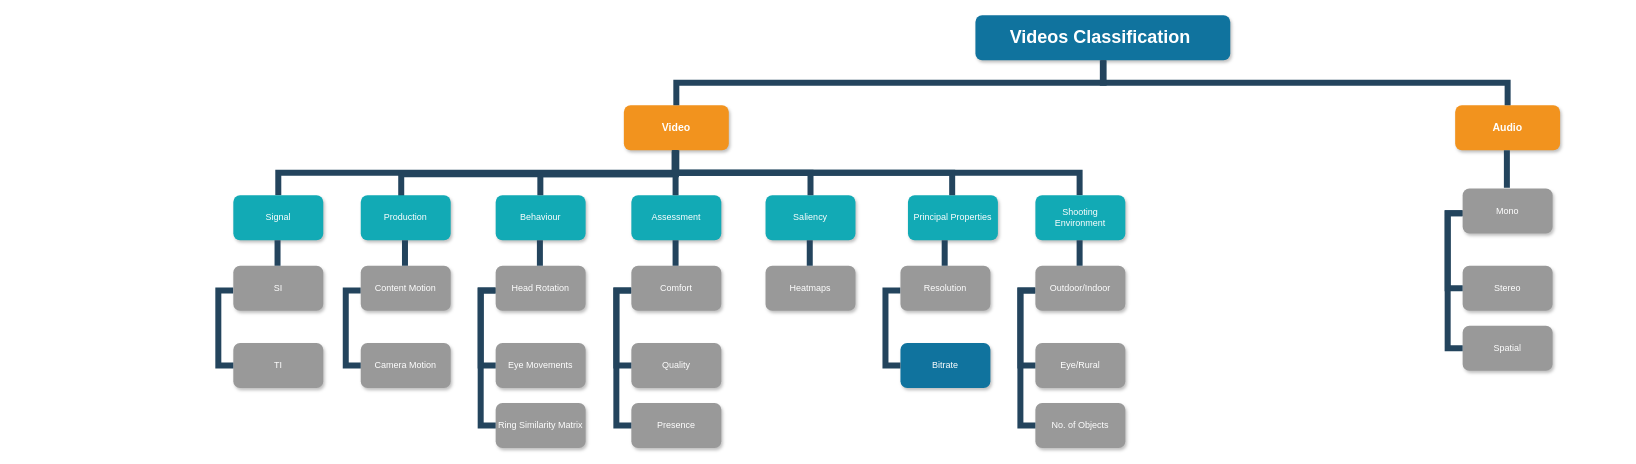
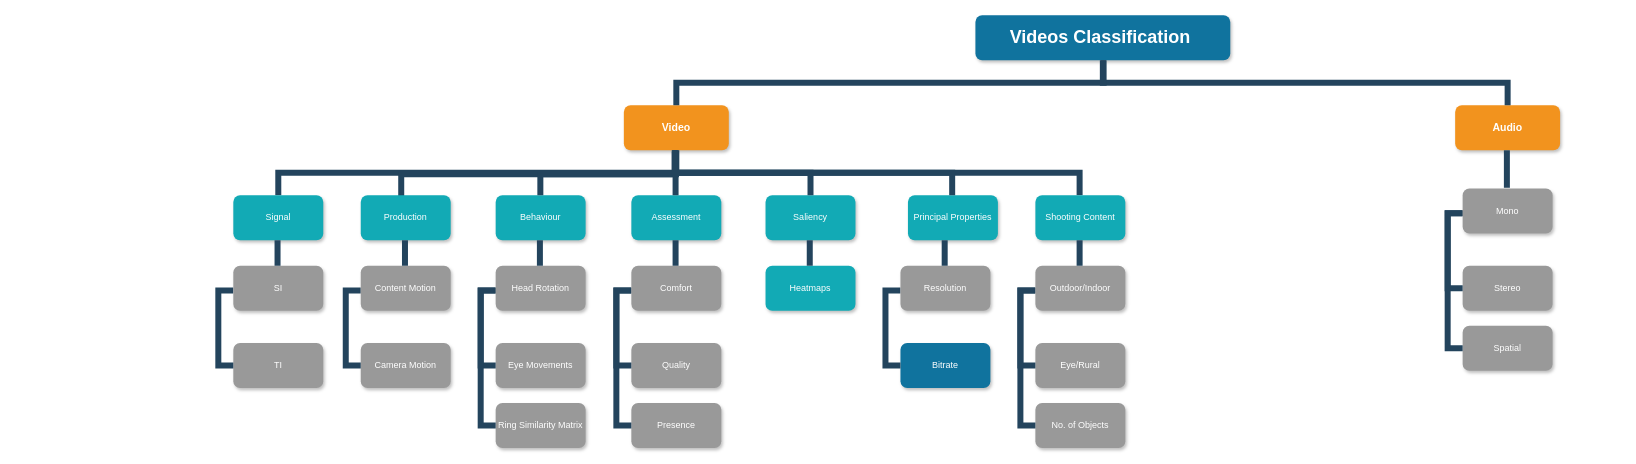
(1080, 218) -> (1080, 218)
(810, 288) -> (810, 288)
